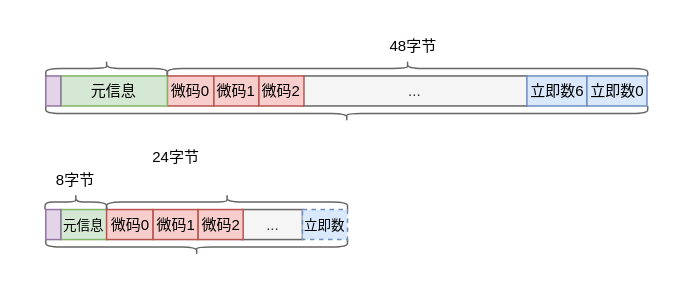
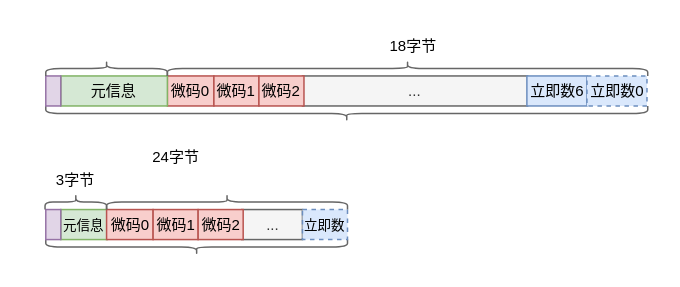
(413, 46) -> (413, 46)
(617, 91) -> (617, 91)
(76, 179) -> (76, 179)
